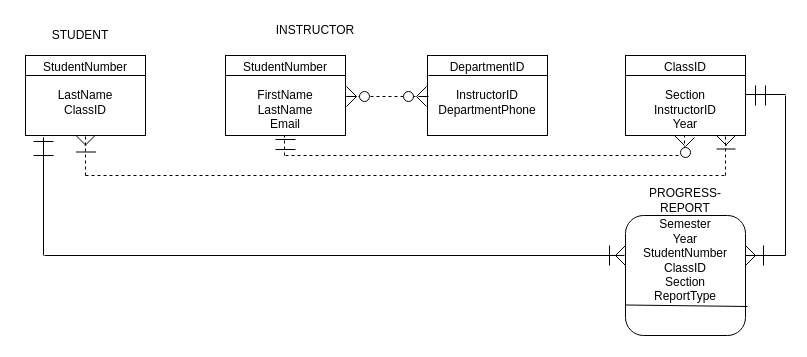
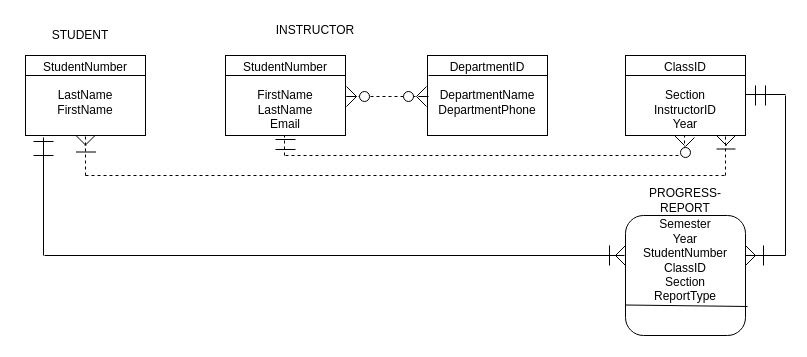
(86, 96) -> (86, 96)
(488, 96) -> (488, 96)
